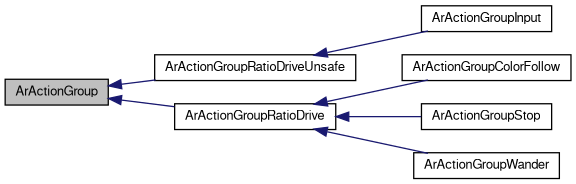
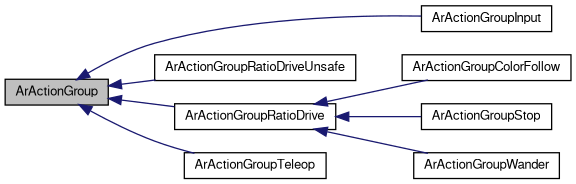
(378, 42) -> (251, 25)
none -> (255, 166)
